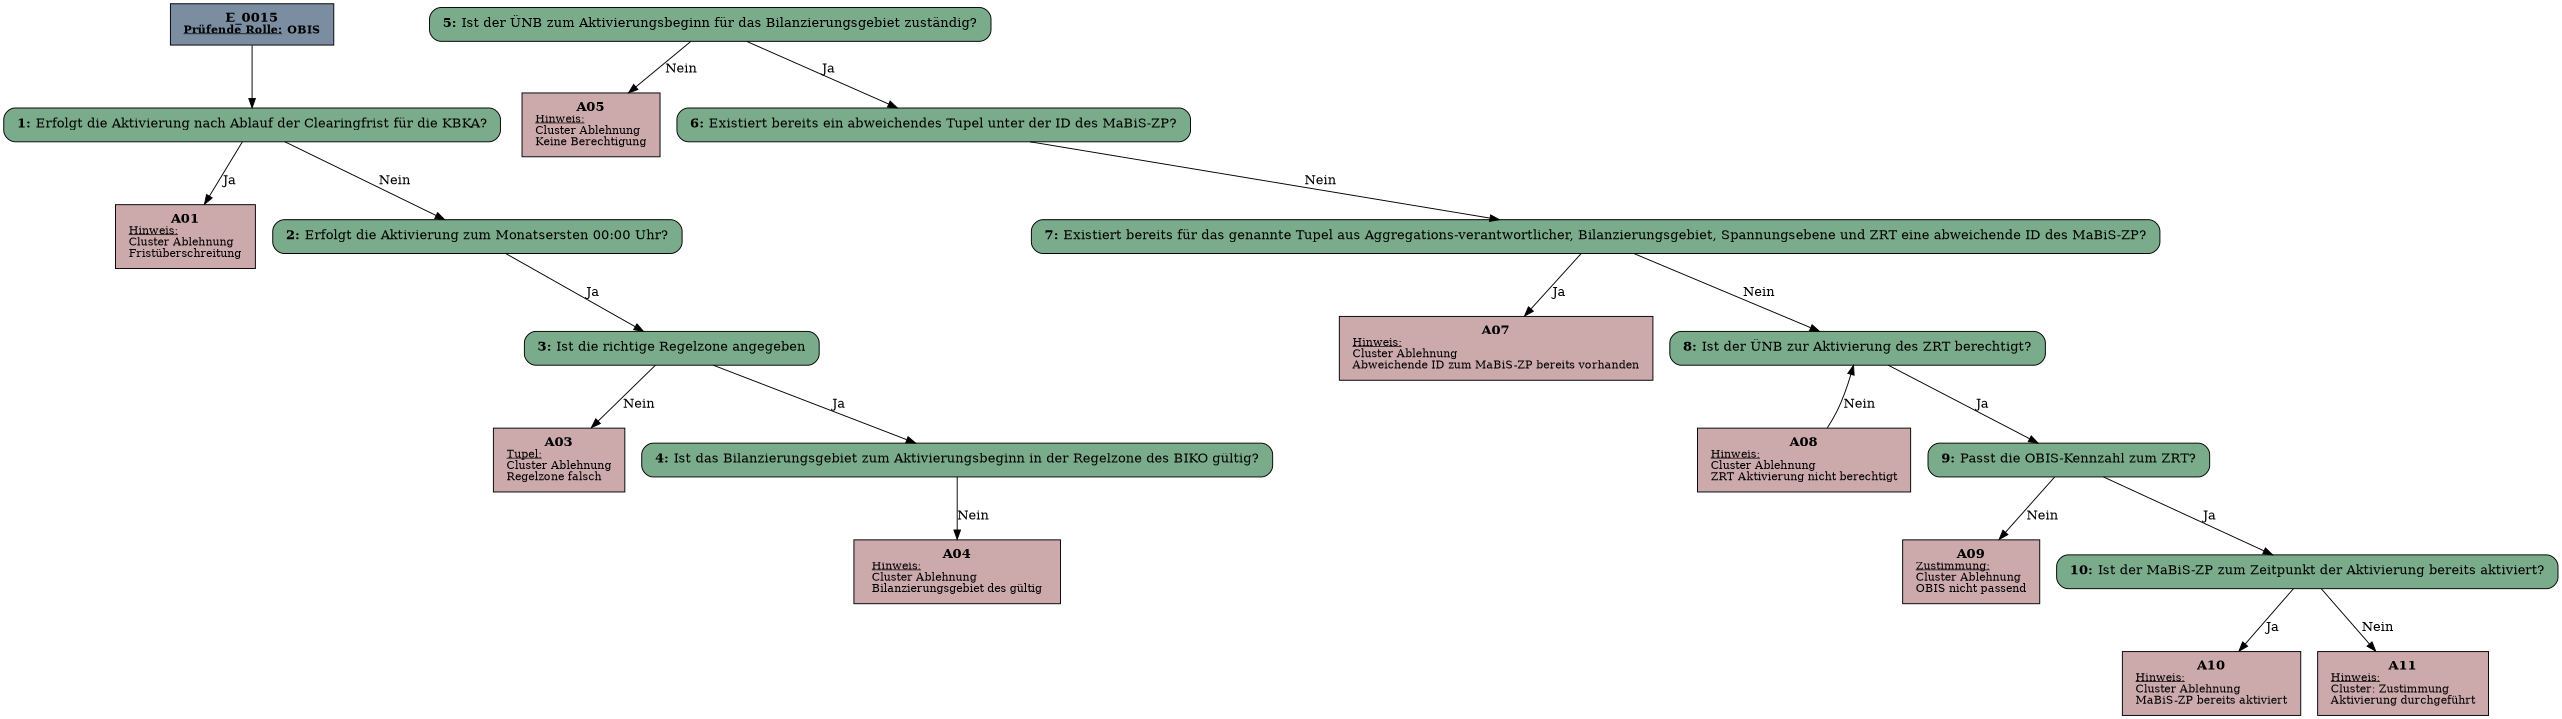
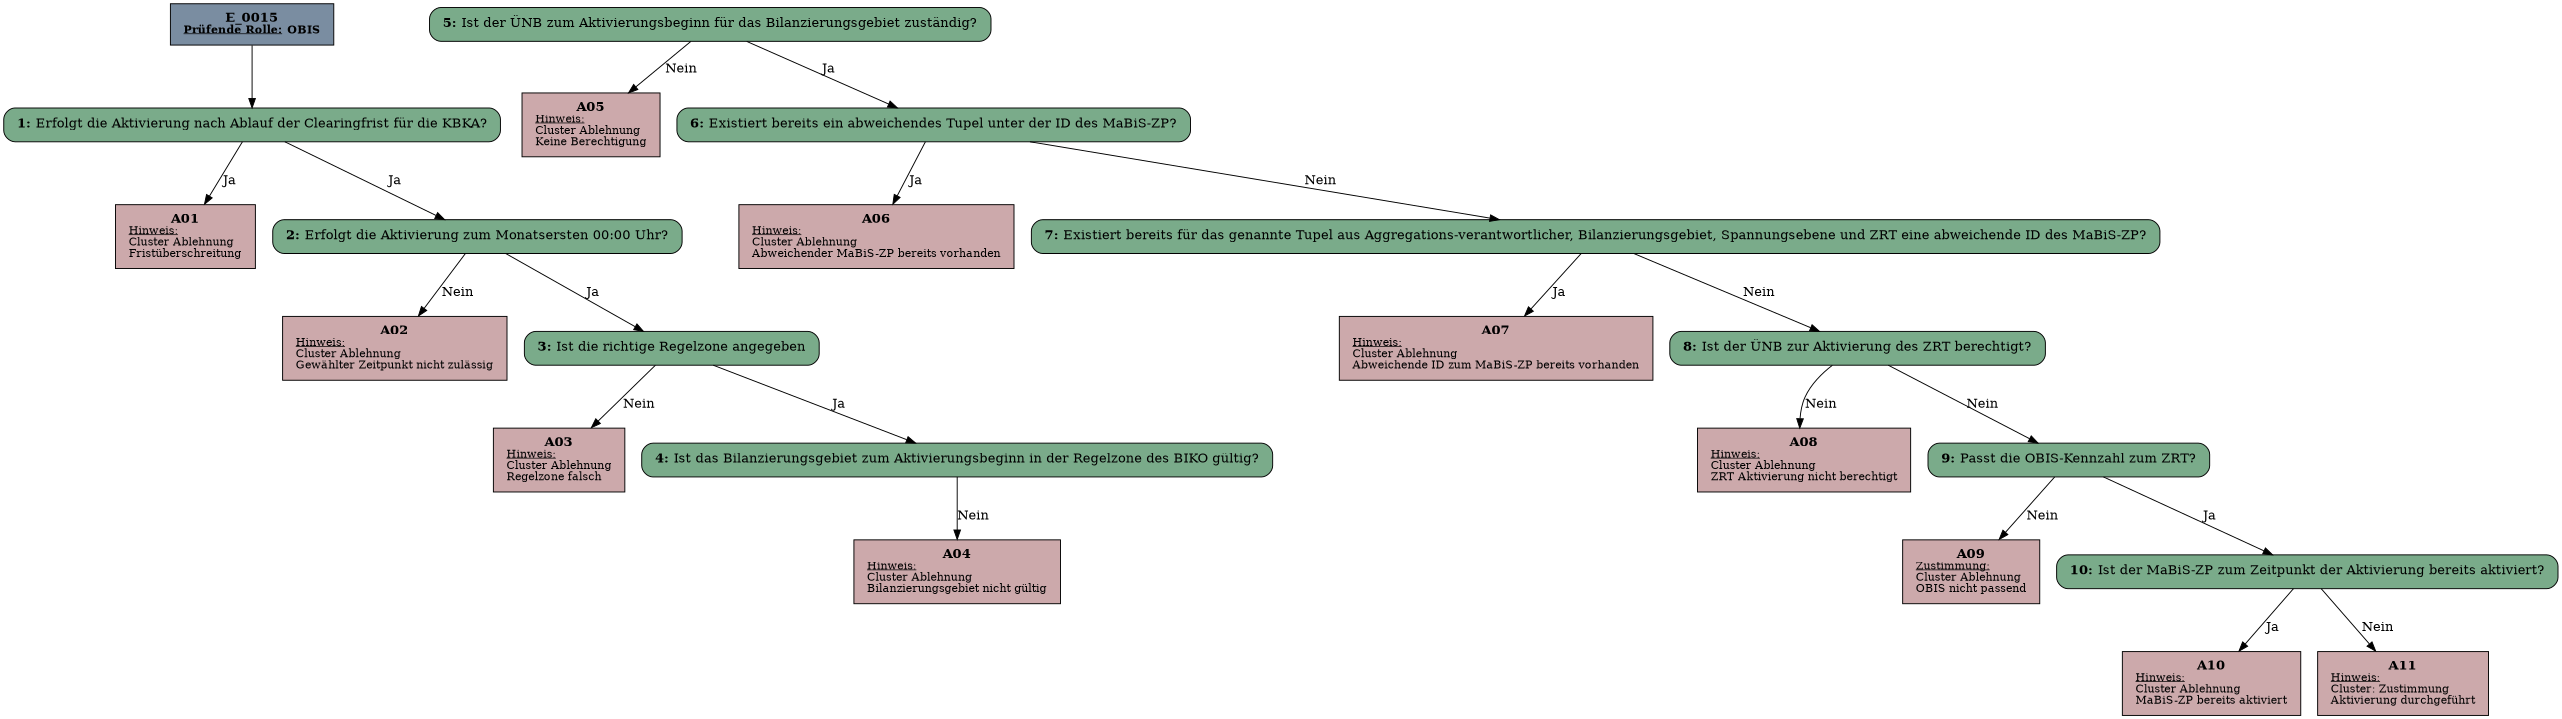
(395, 181) -> (395, 181)
none -> (876, 237)
none -> (395, 348)
(1841, 402) -> (1810, 388)
(1982, 404) -> (1982, 404)
(524, 454) -> (531, 454)
(957, 589) -> (957, 589)
